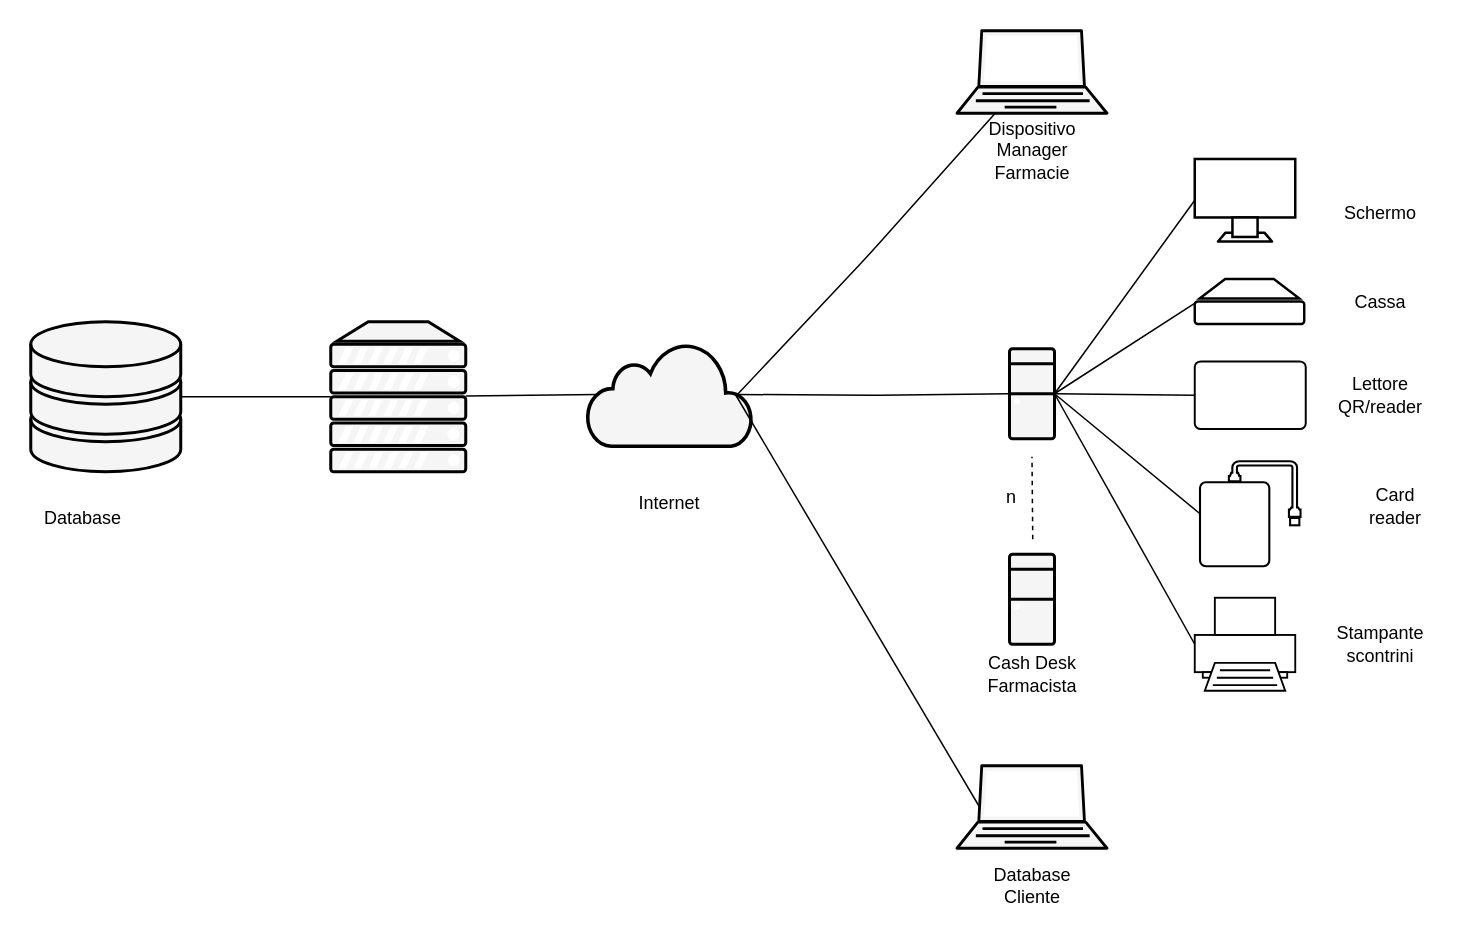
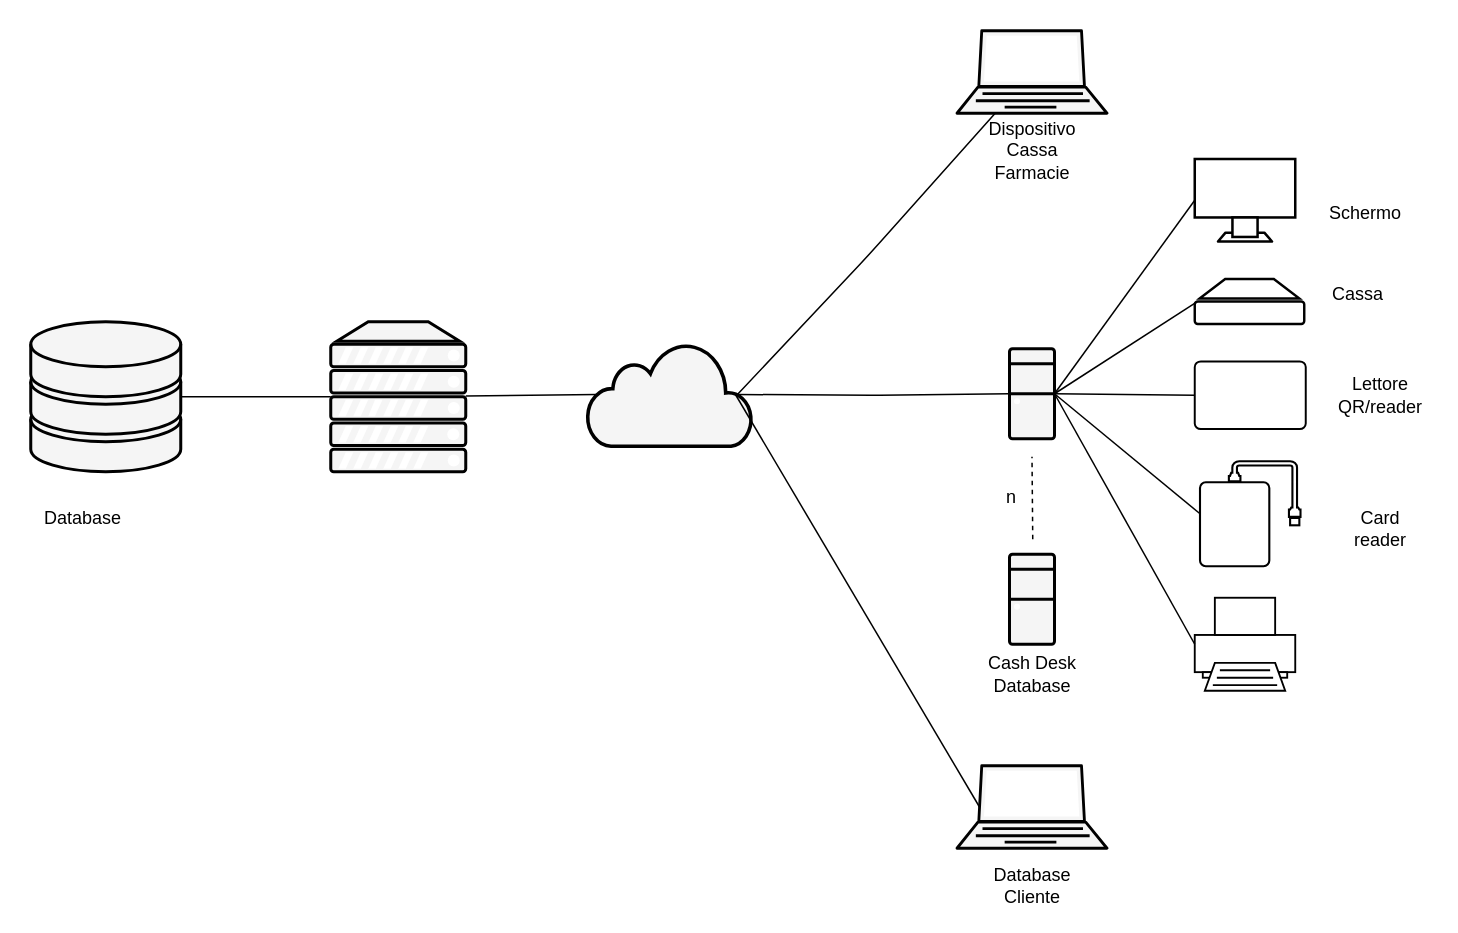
(1033, 151) -> (1033, 151)
(1381, 214) -> (1366, 214)
(1381, 302) -> (1358, 294)
(670, 503) -> none
(1396, 506) -> (1381, 529)
(1381, 644) -> none
(1033, 674) -> (1033, 674)
